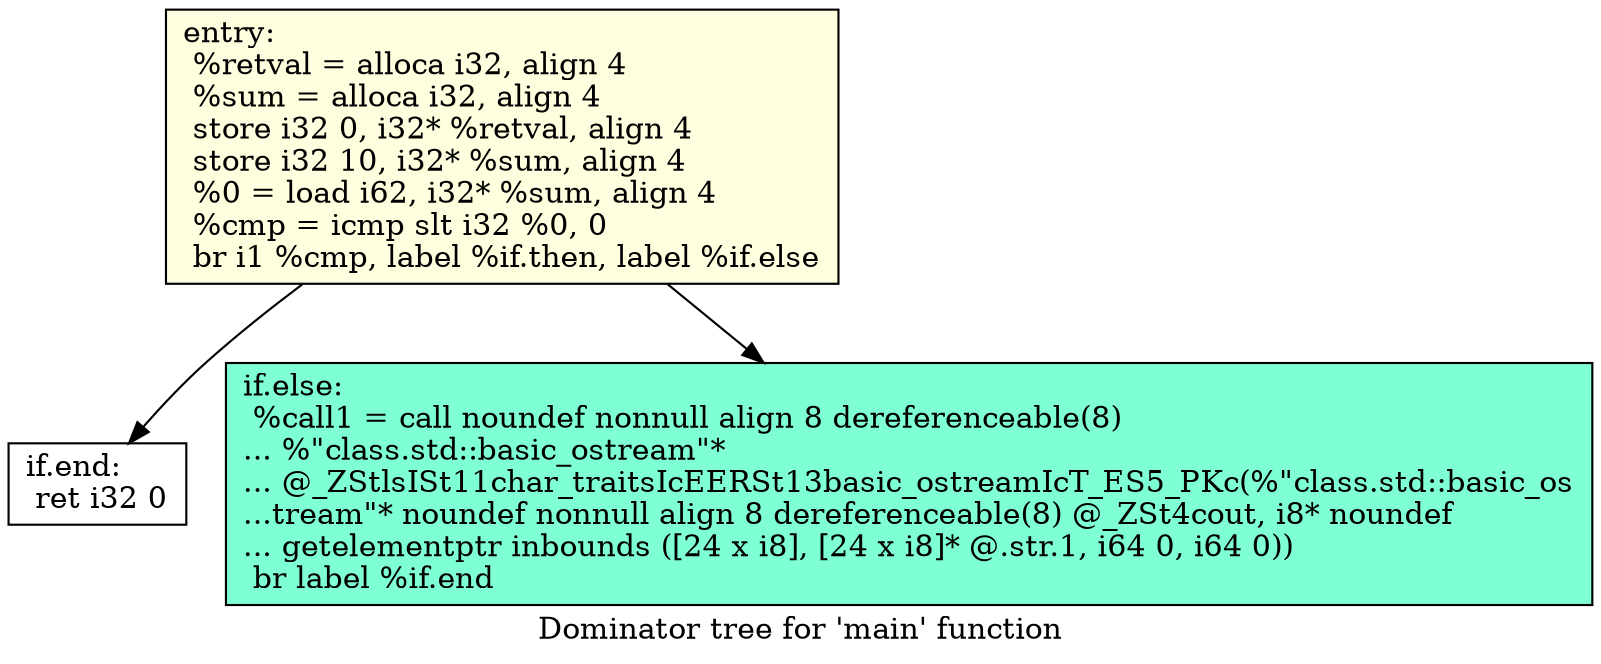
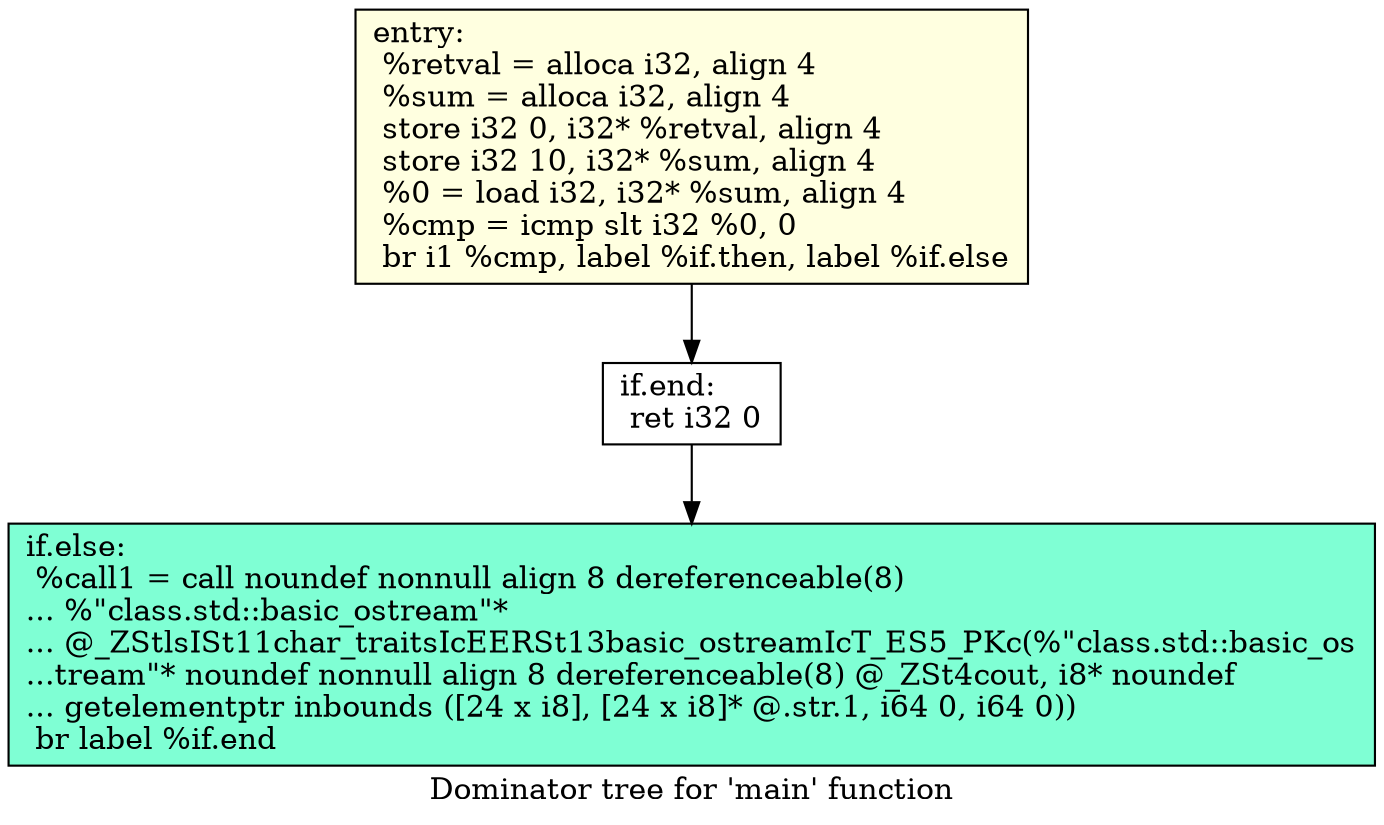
(451, 194) -> (640, 194)
(707, 316) -> (692, 473)
